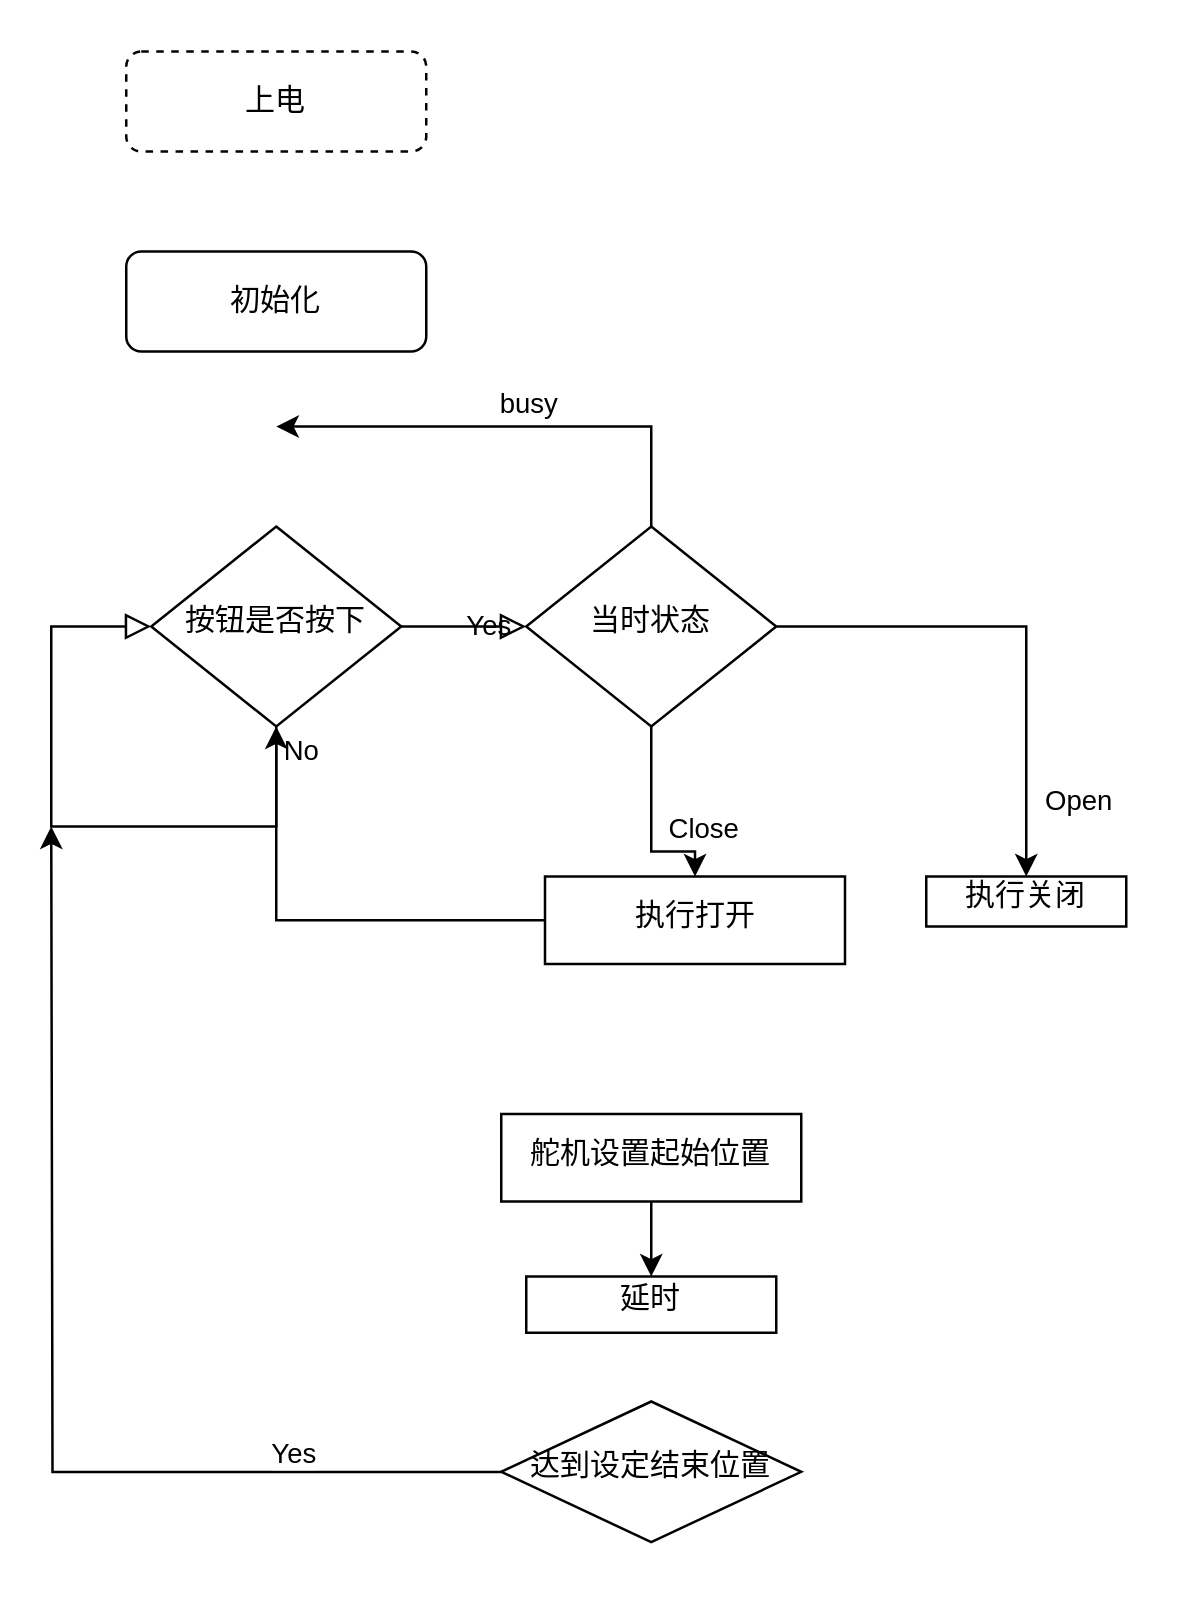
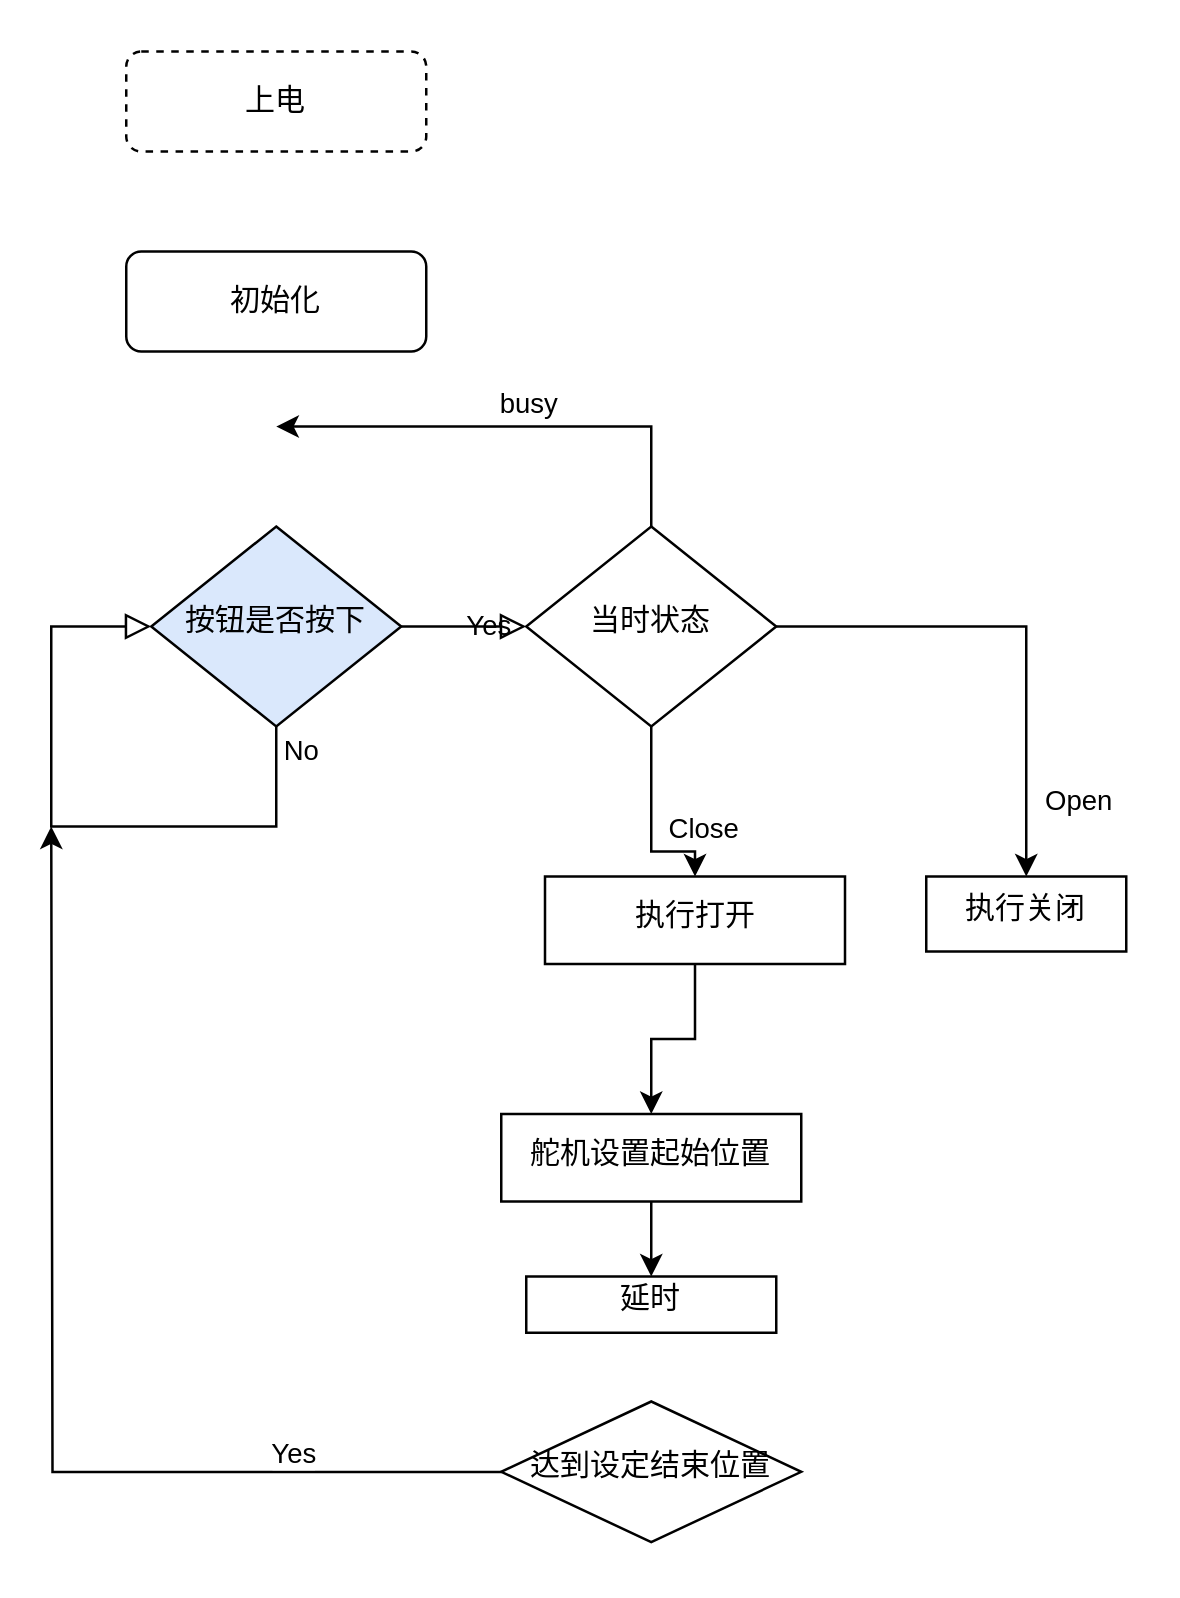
(276, 626) -> (276, 626)
(1026, 901) -> (1026, 914)
(365, 920) -> (682, 1039)
